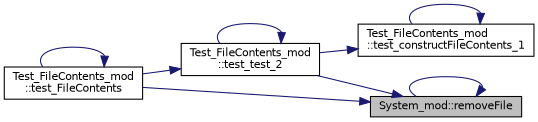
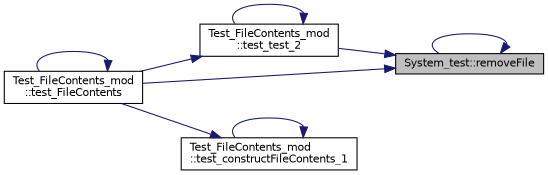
(333, 51) -> (166, 119)
(446, 107) -> (470, 64)
